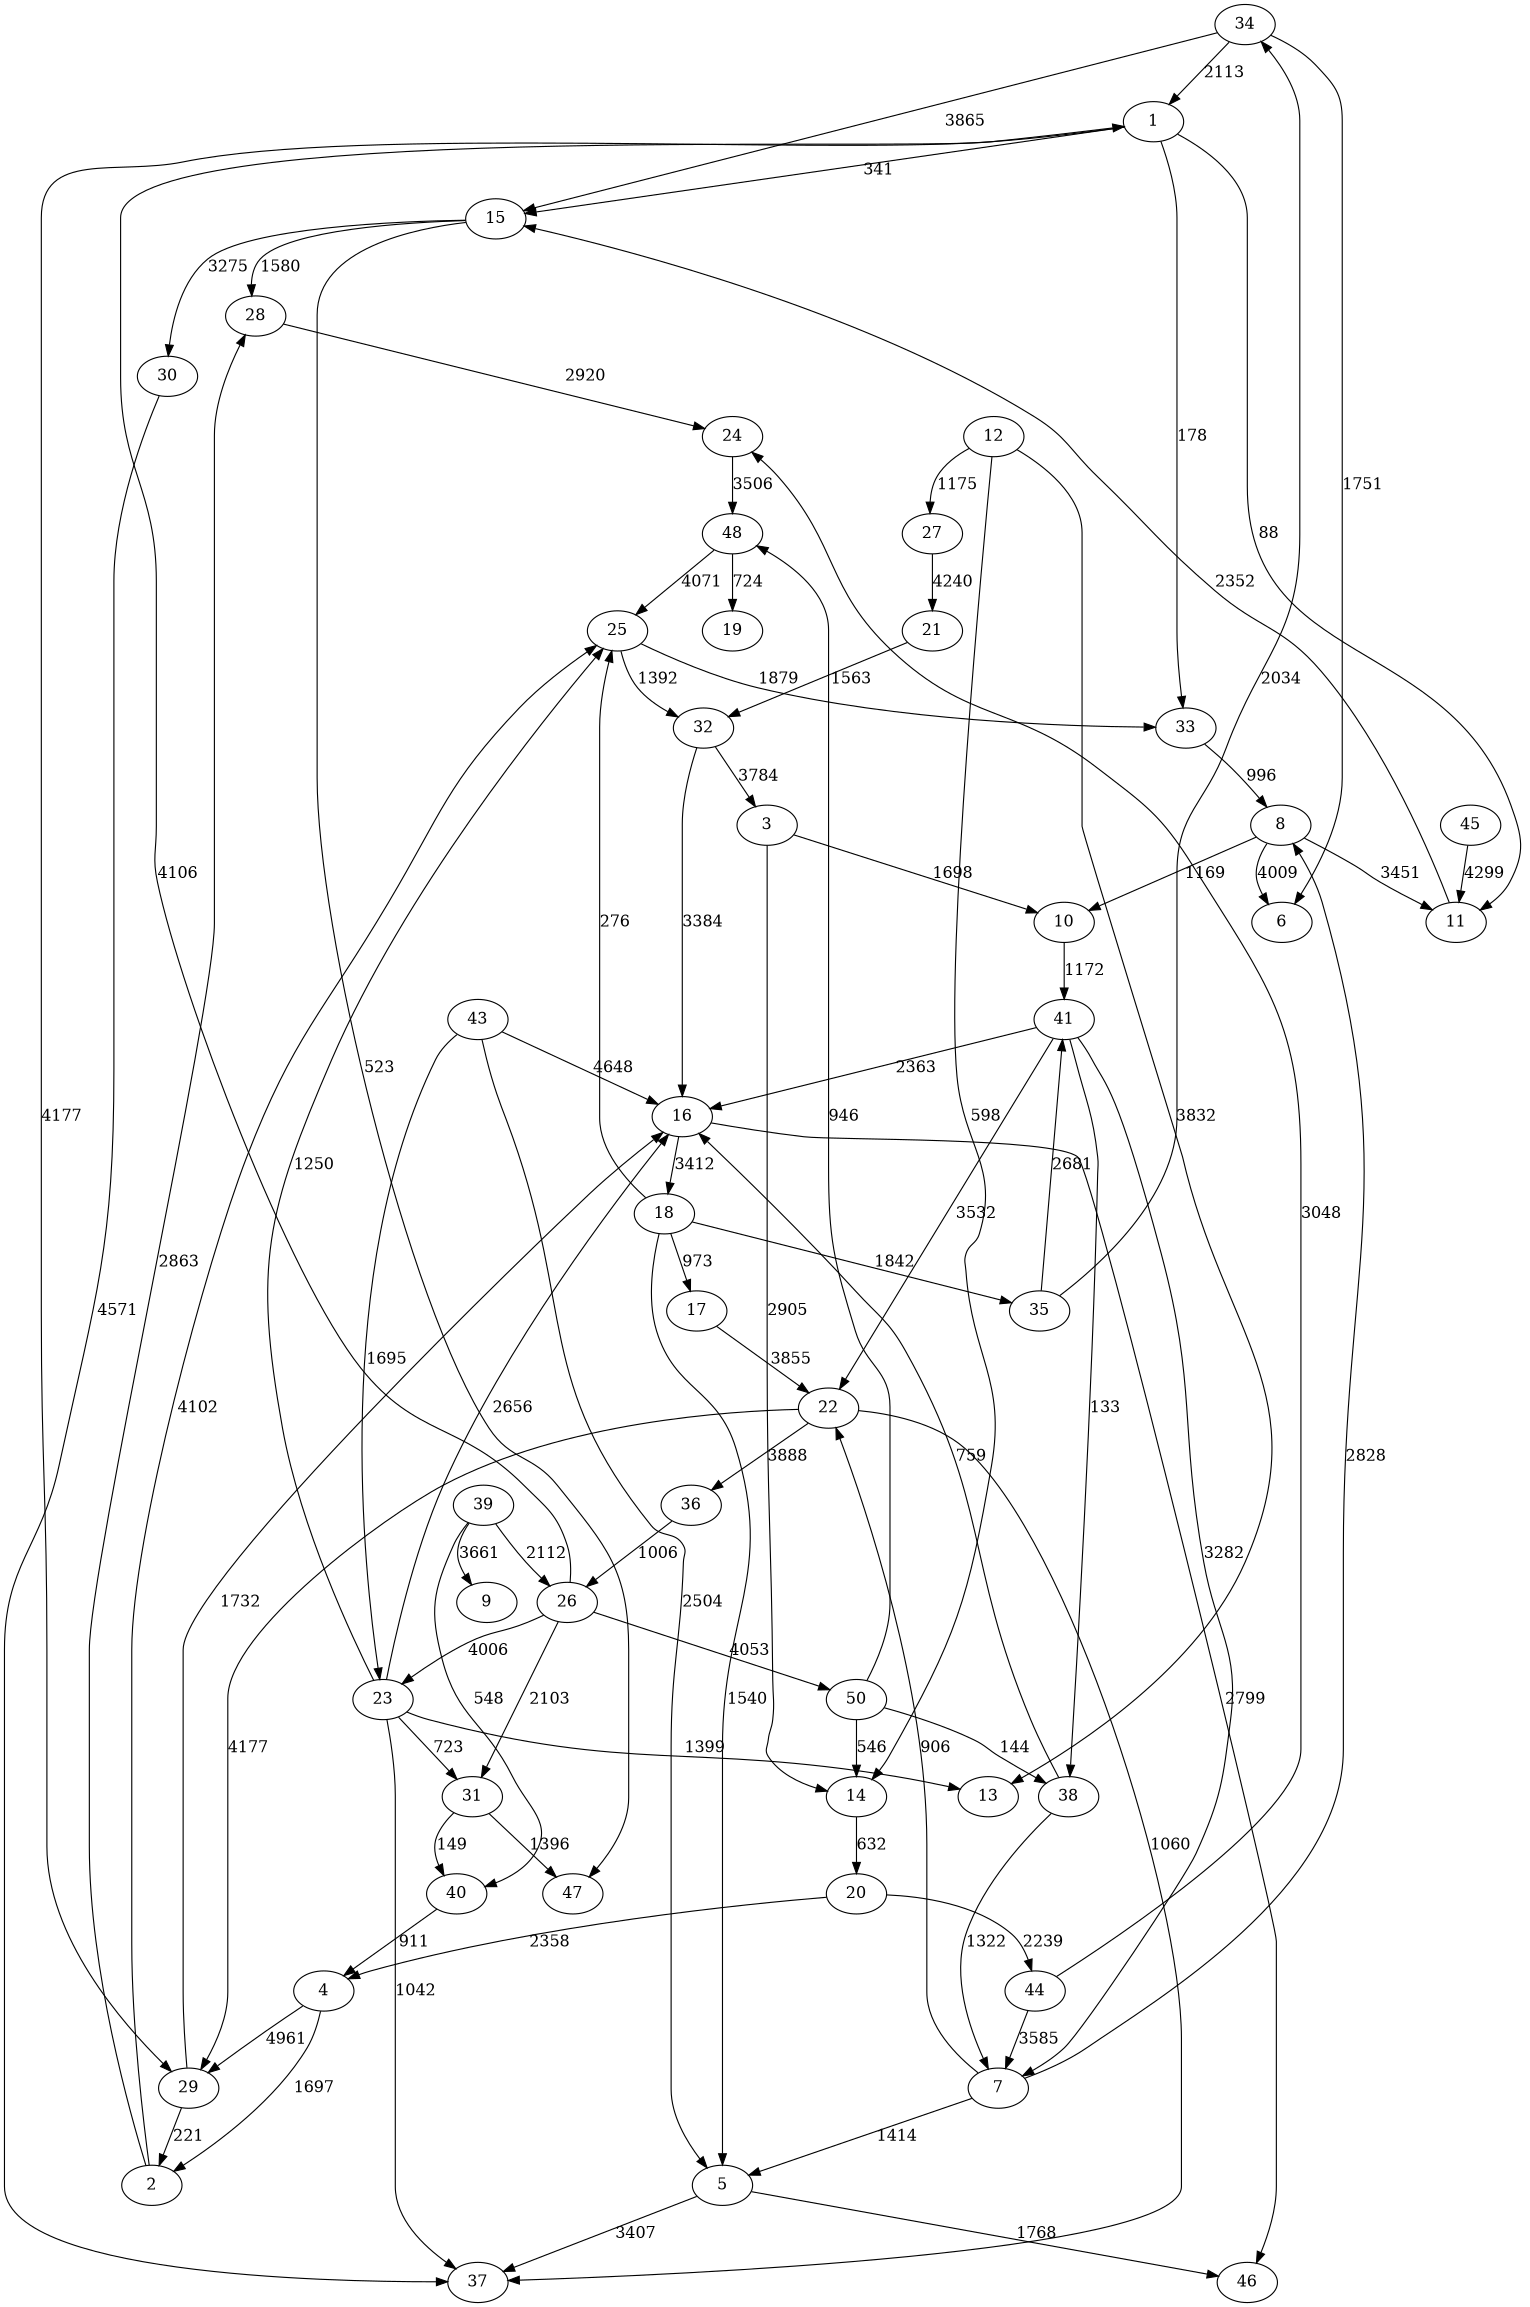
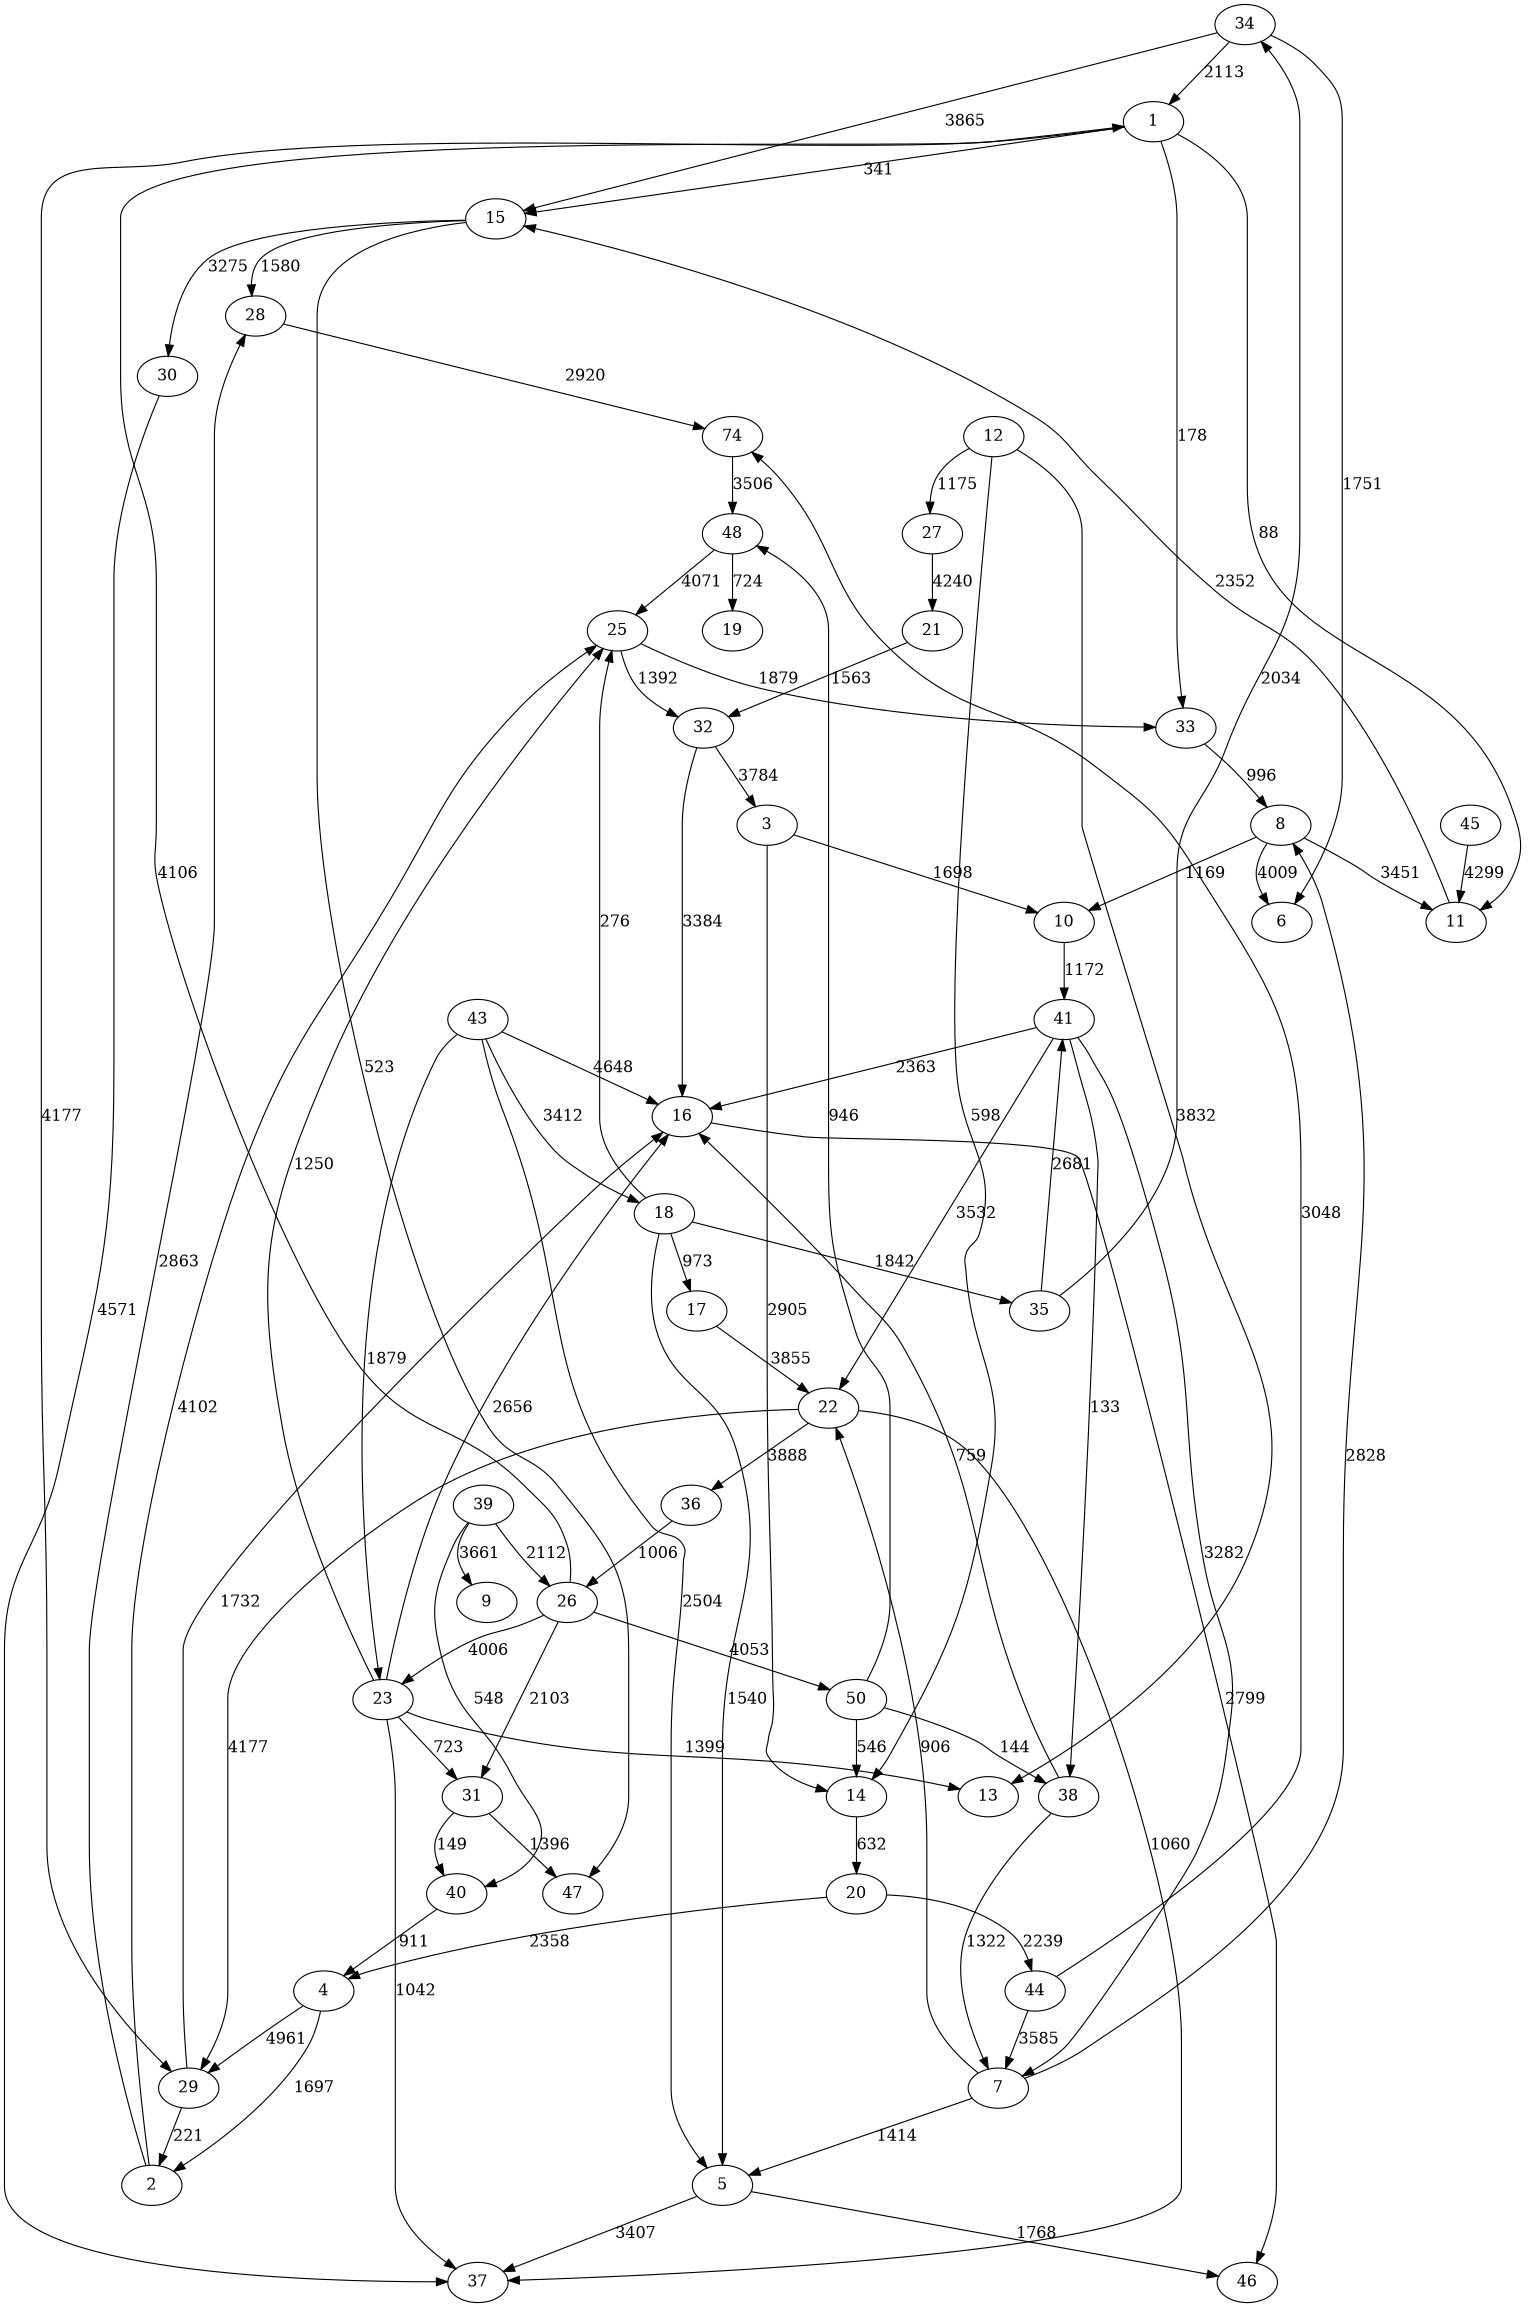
(733, 437) -> (733, 437)
(674, 1160) -> (541, 1134)
(387, 1360) -> (387, 1360)
